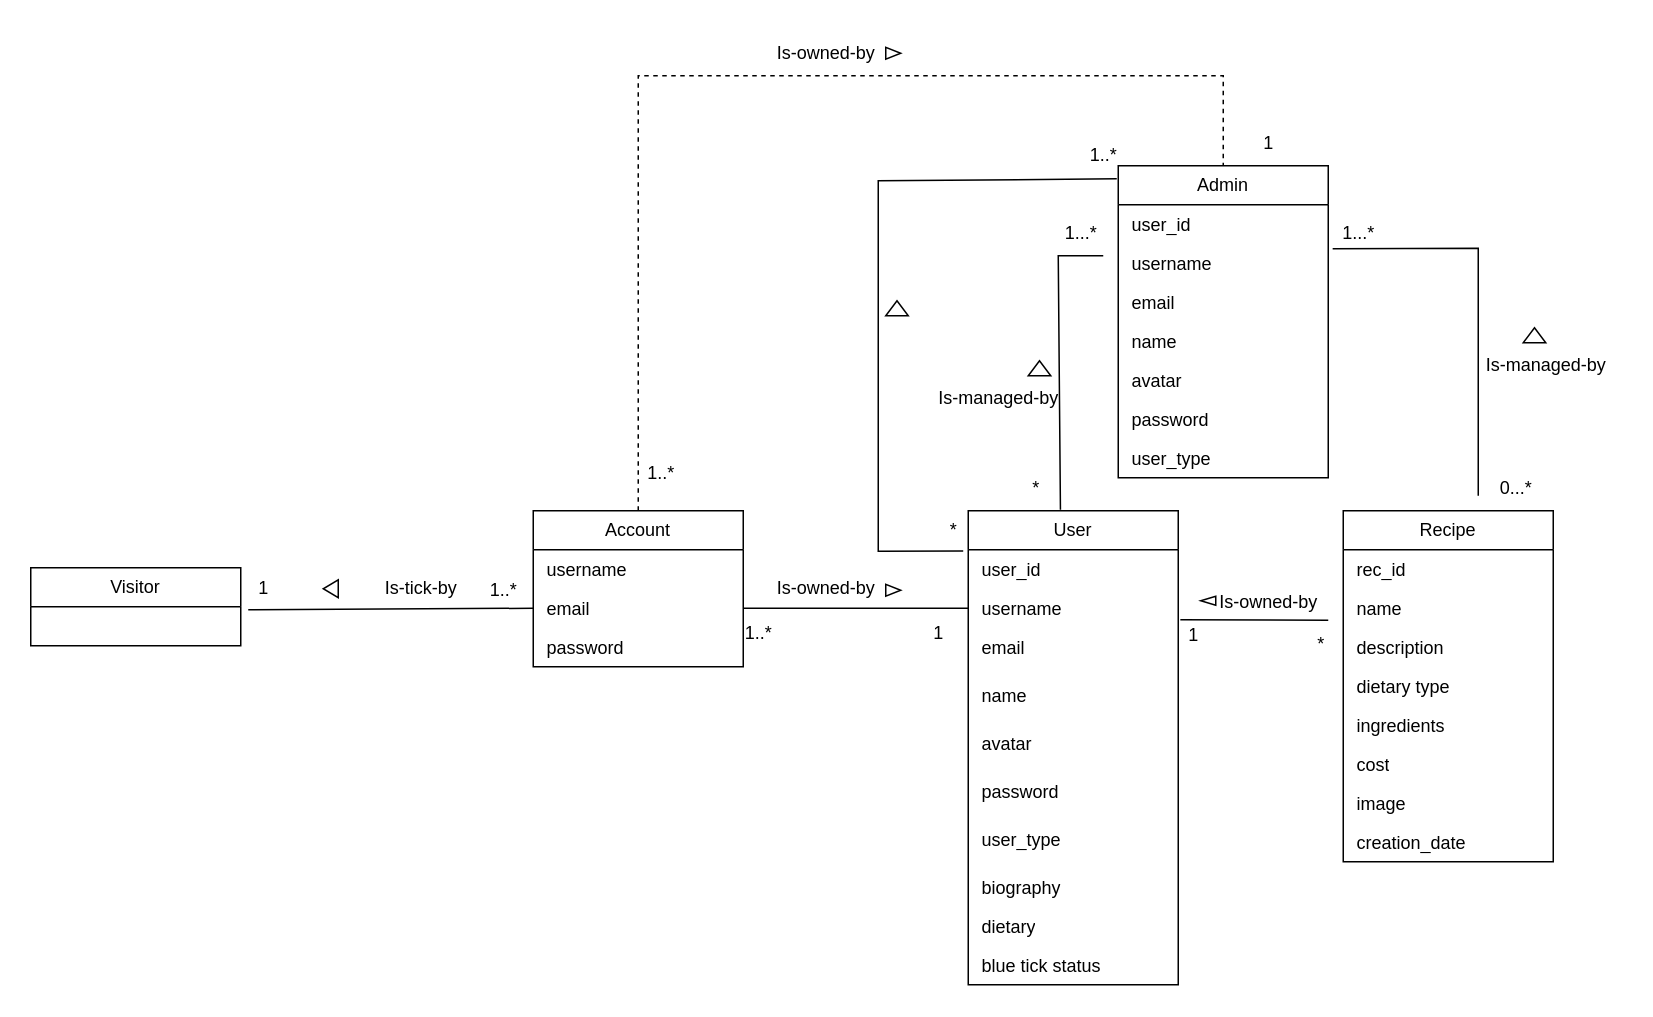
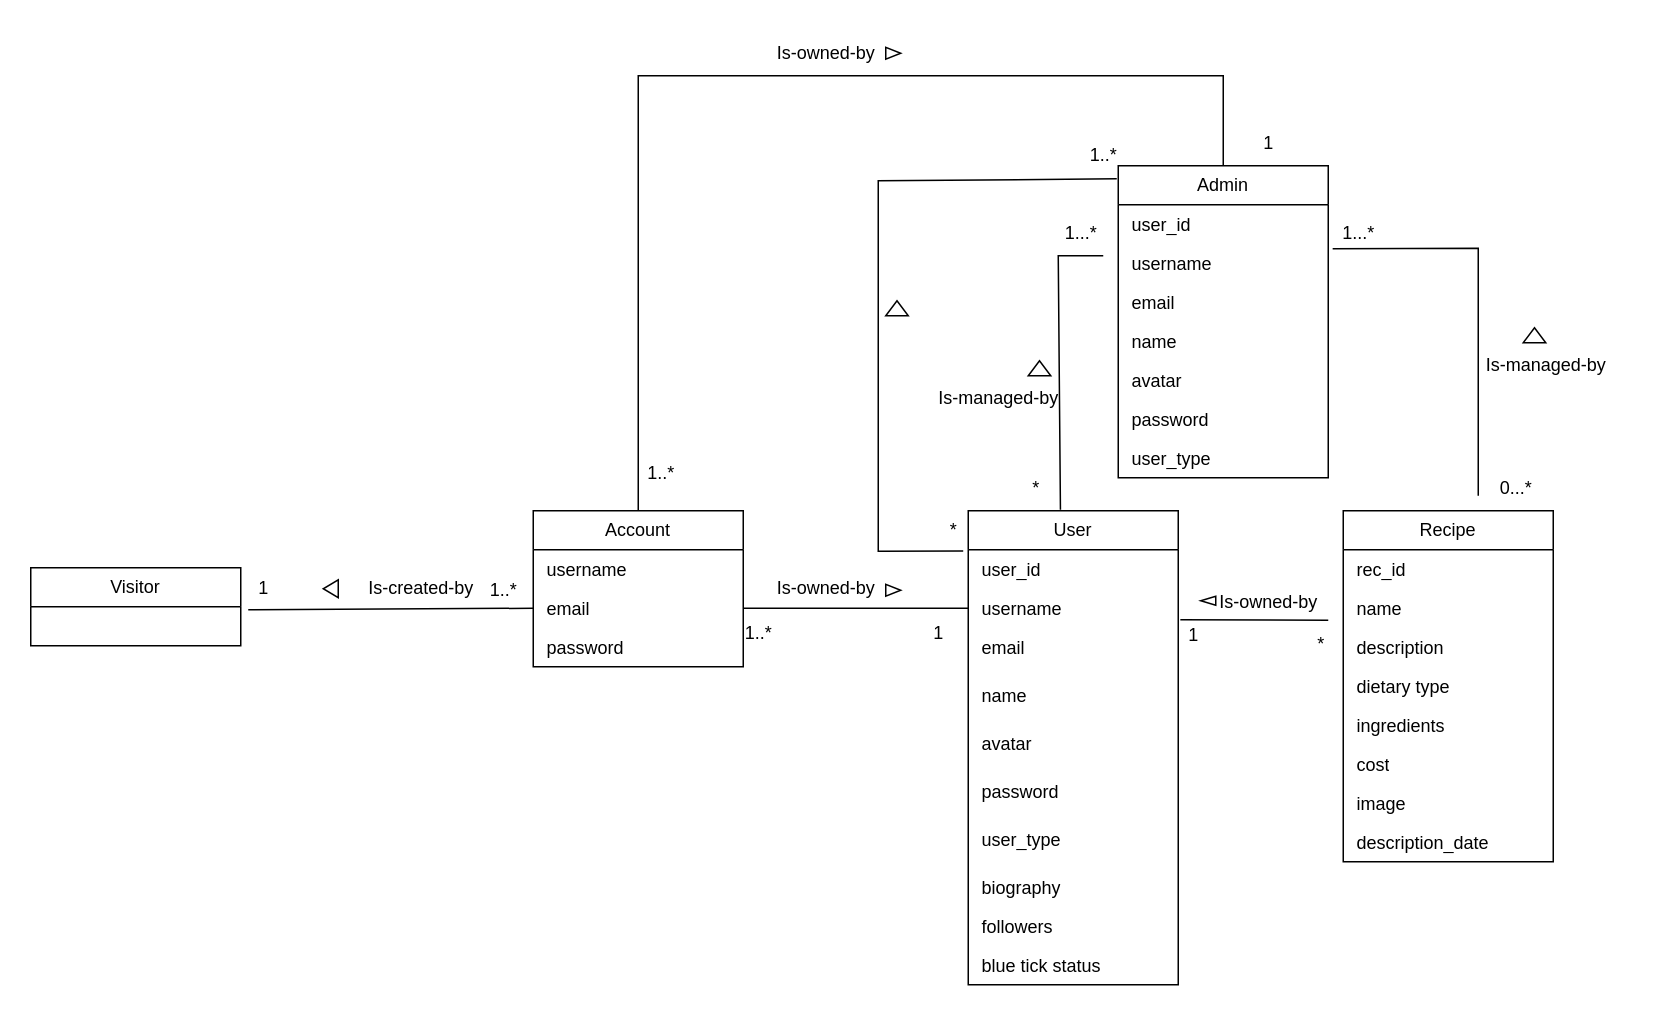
(758, 76) -> (758, 76)
(422, 589) -> (422, 589)
(1415, 844) -> (1428, 844)
(1010, 928) -> (1018, 928)
